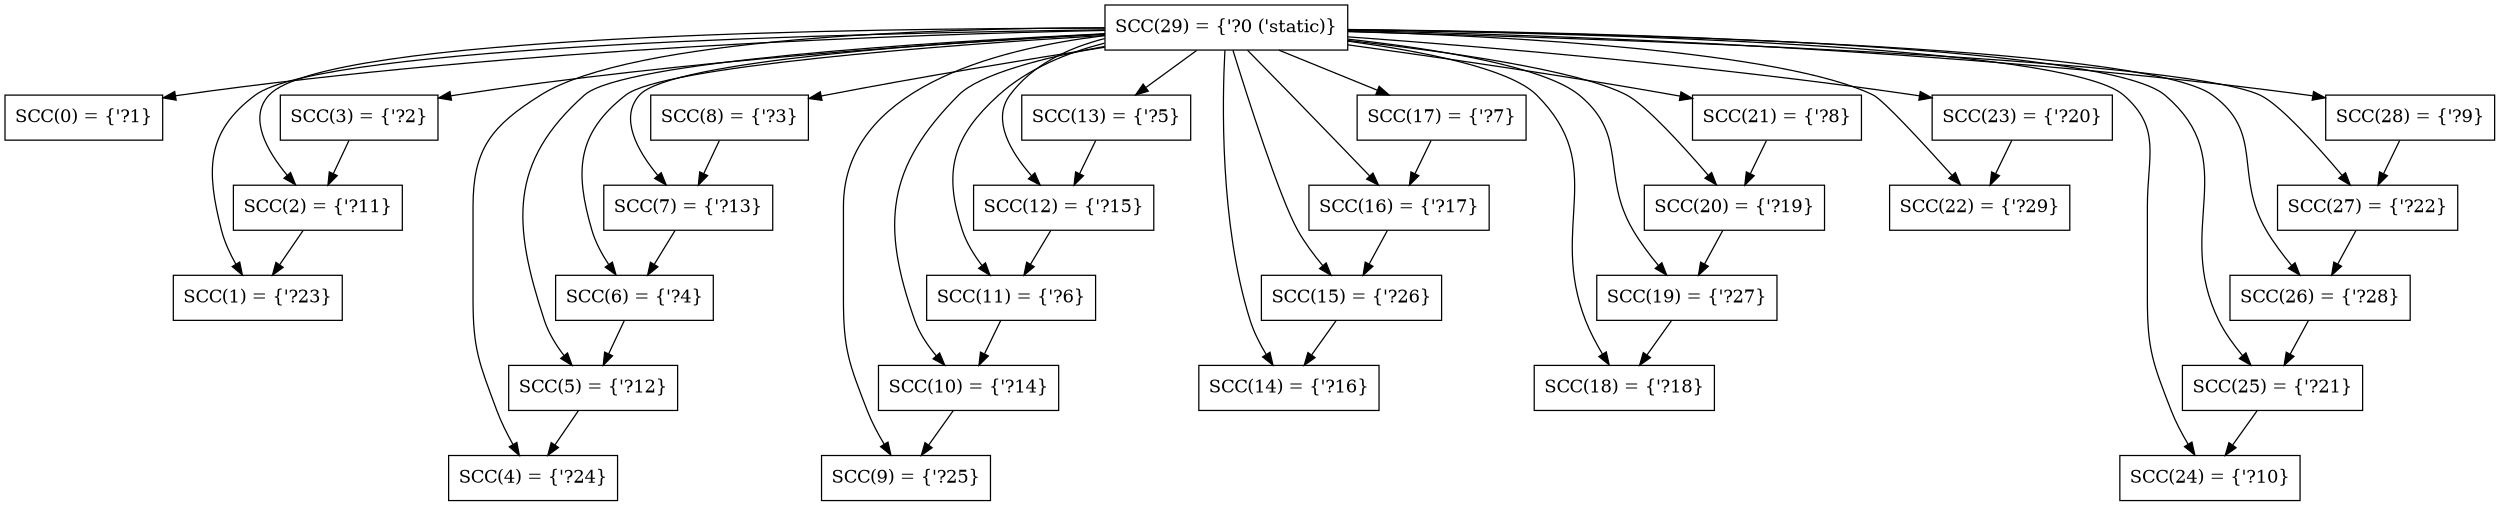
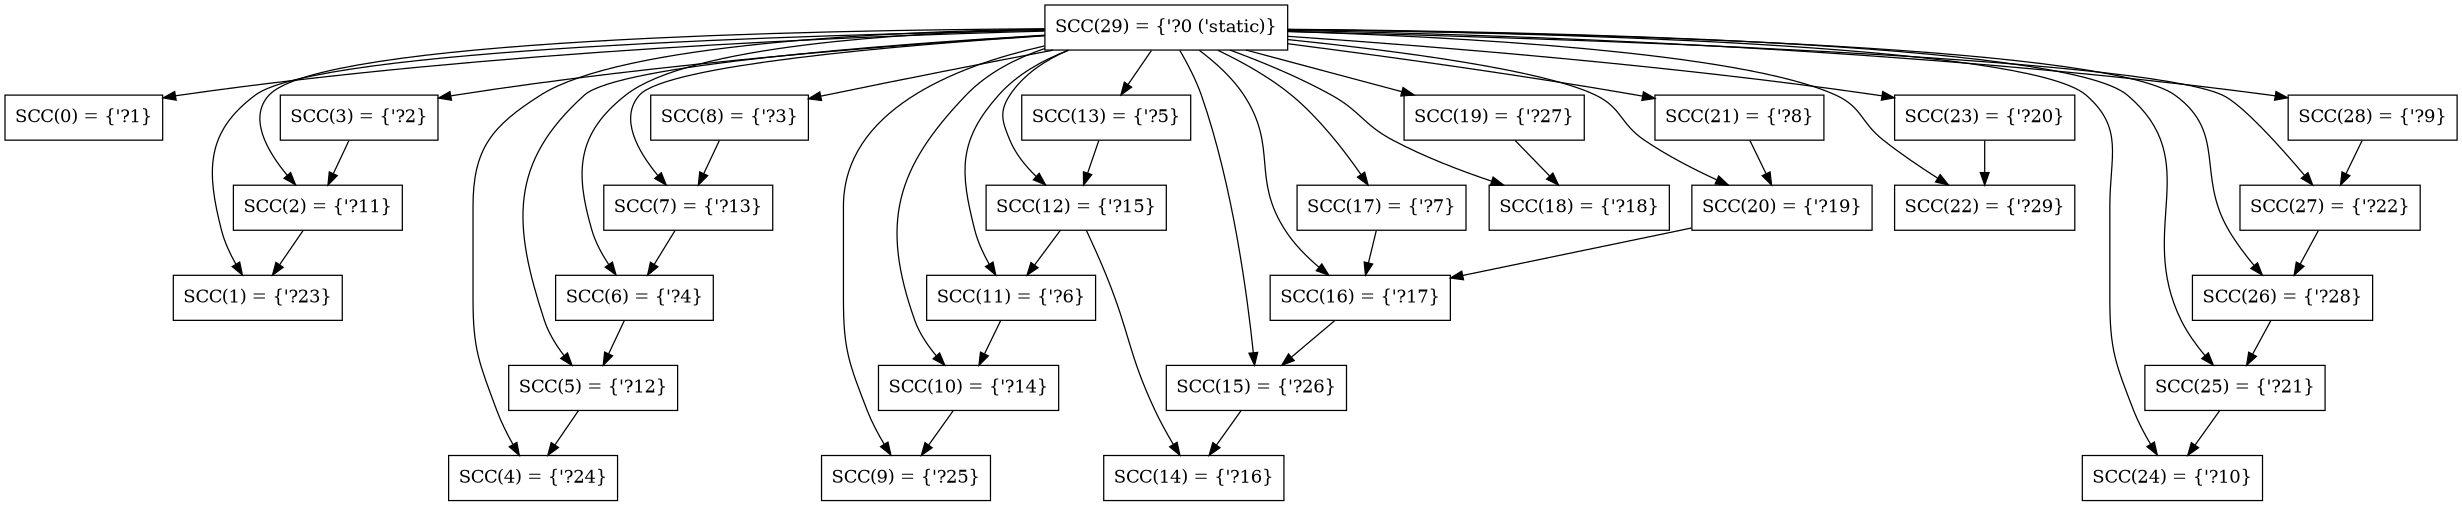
(1228, 205) -> (1128, 338)
(1714, 247) -> (1577, 252)
